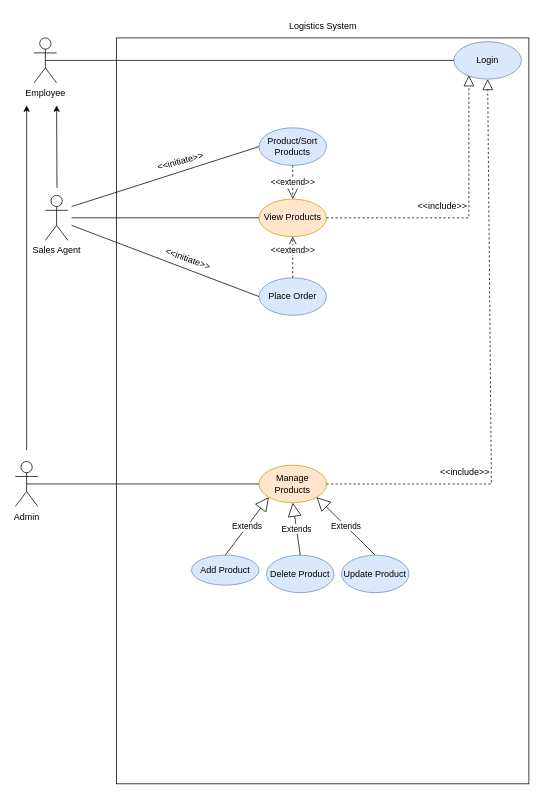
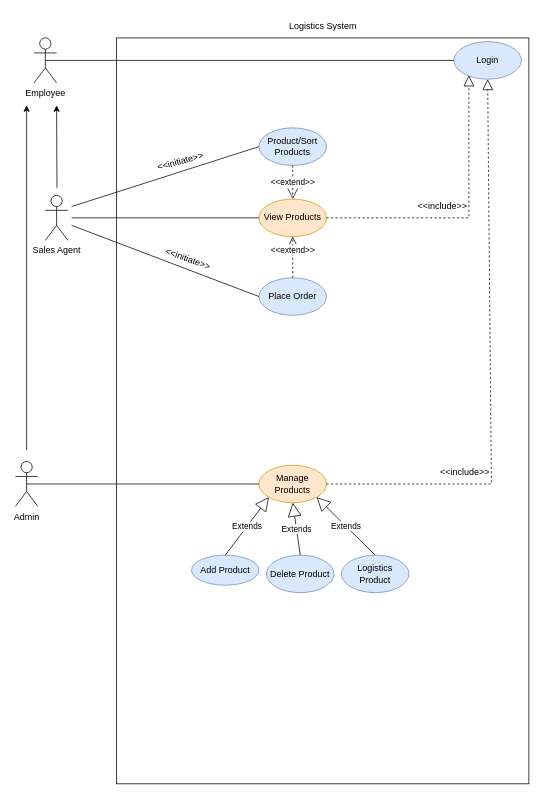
(375, 574) -> (375, 574)
